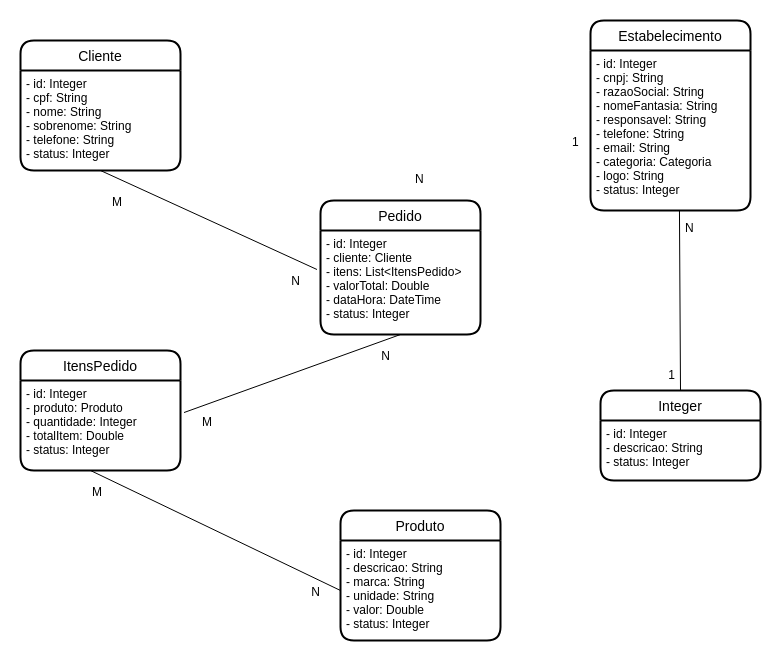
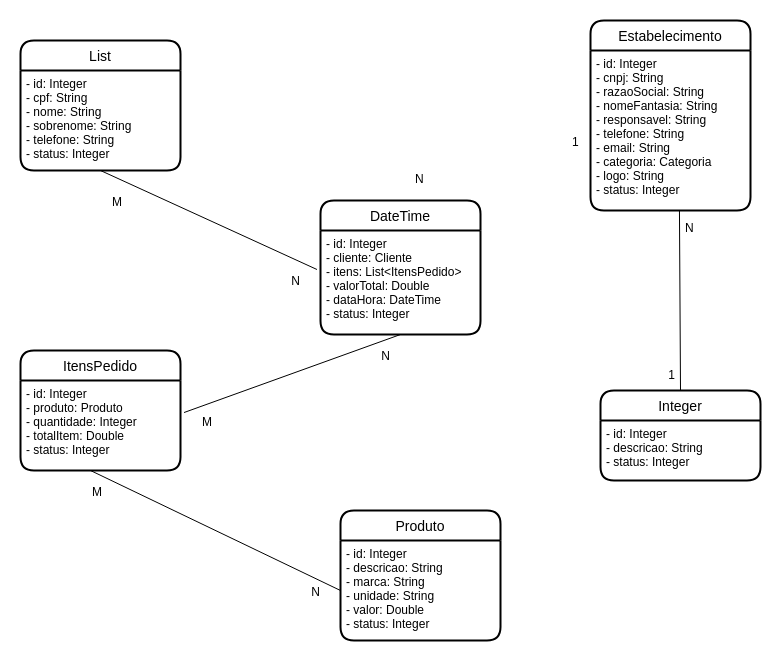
(100, 56) -> (100, 56)
(400, 216) -> (400, 216)
